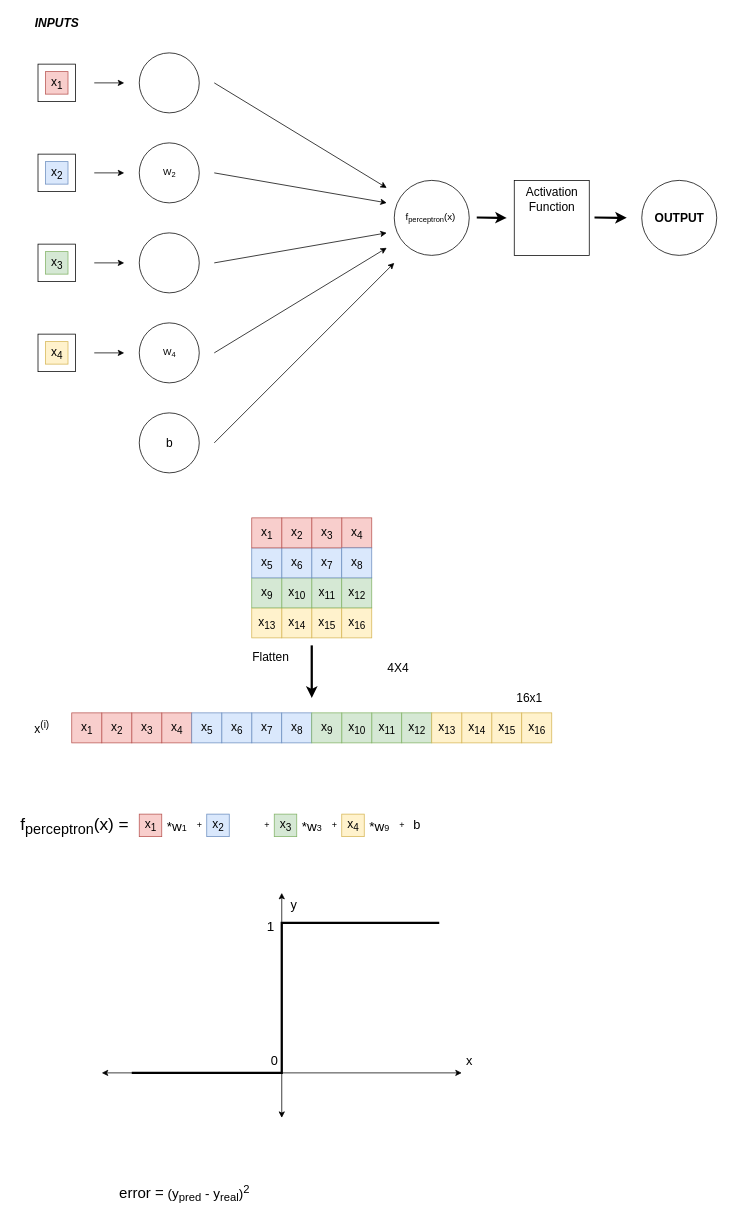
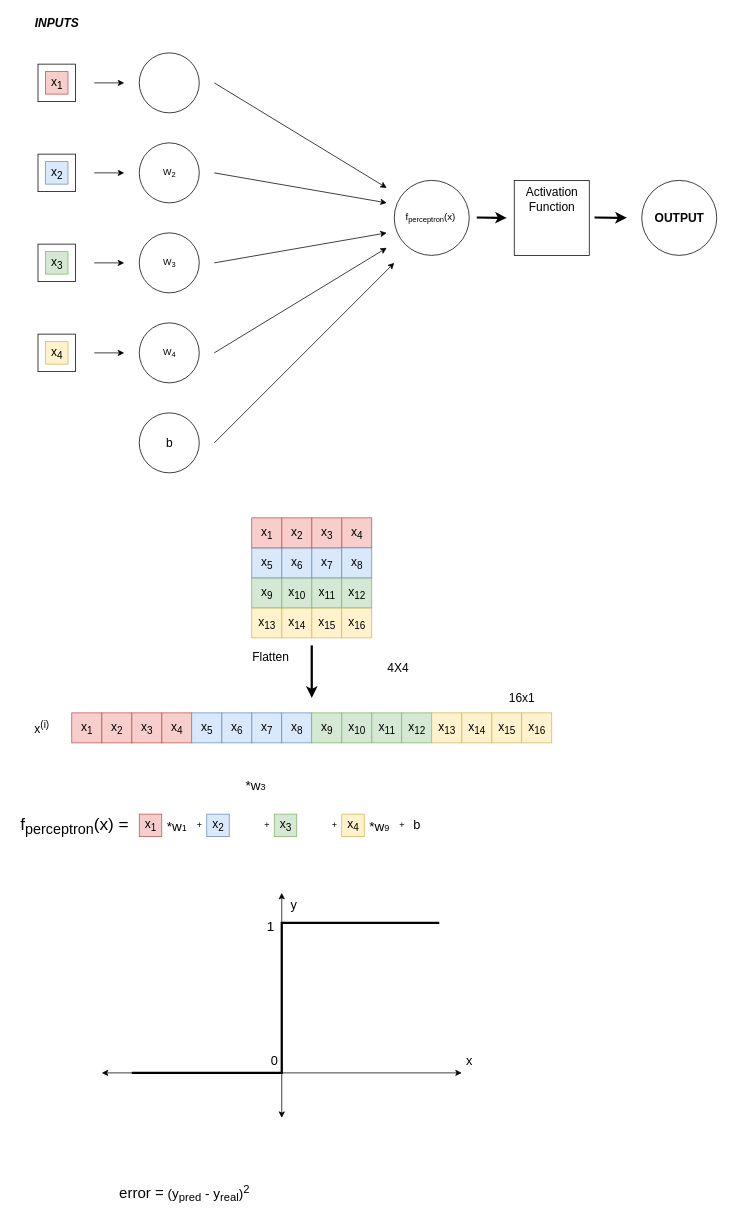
none -> (169, 263)
(529, 698) -> (522, 698)
(312, 825) -> (255, 784)
